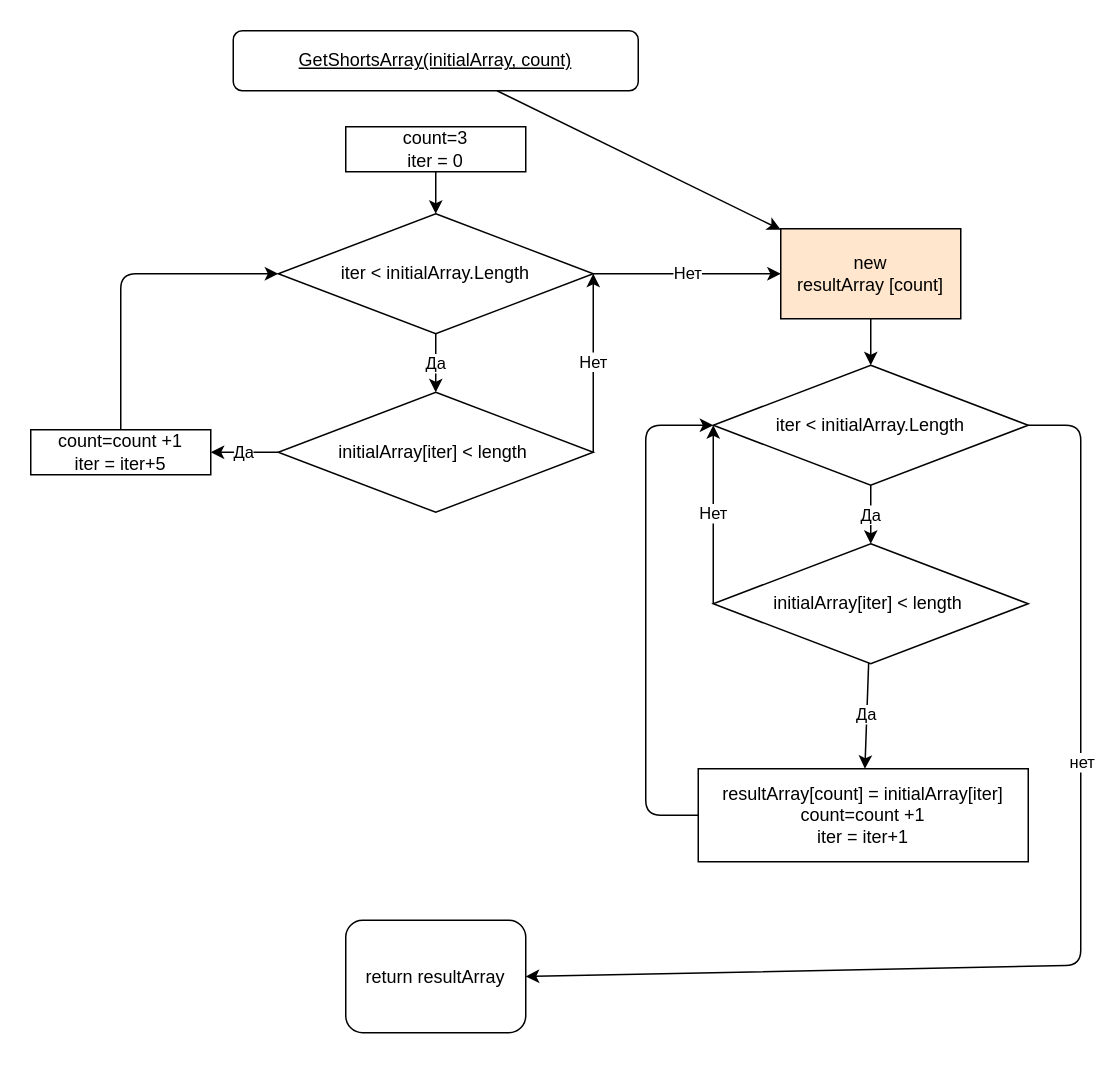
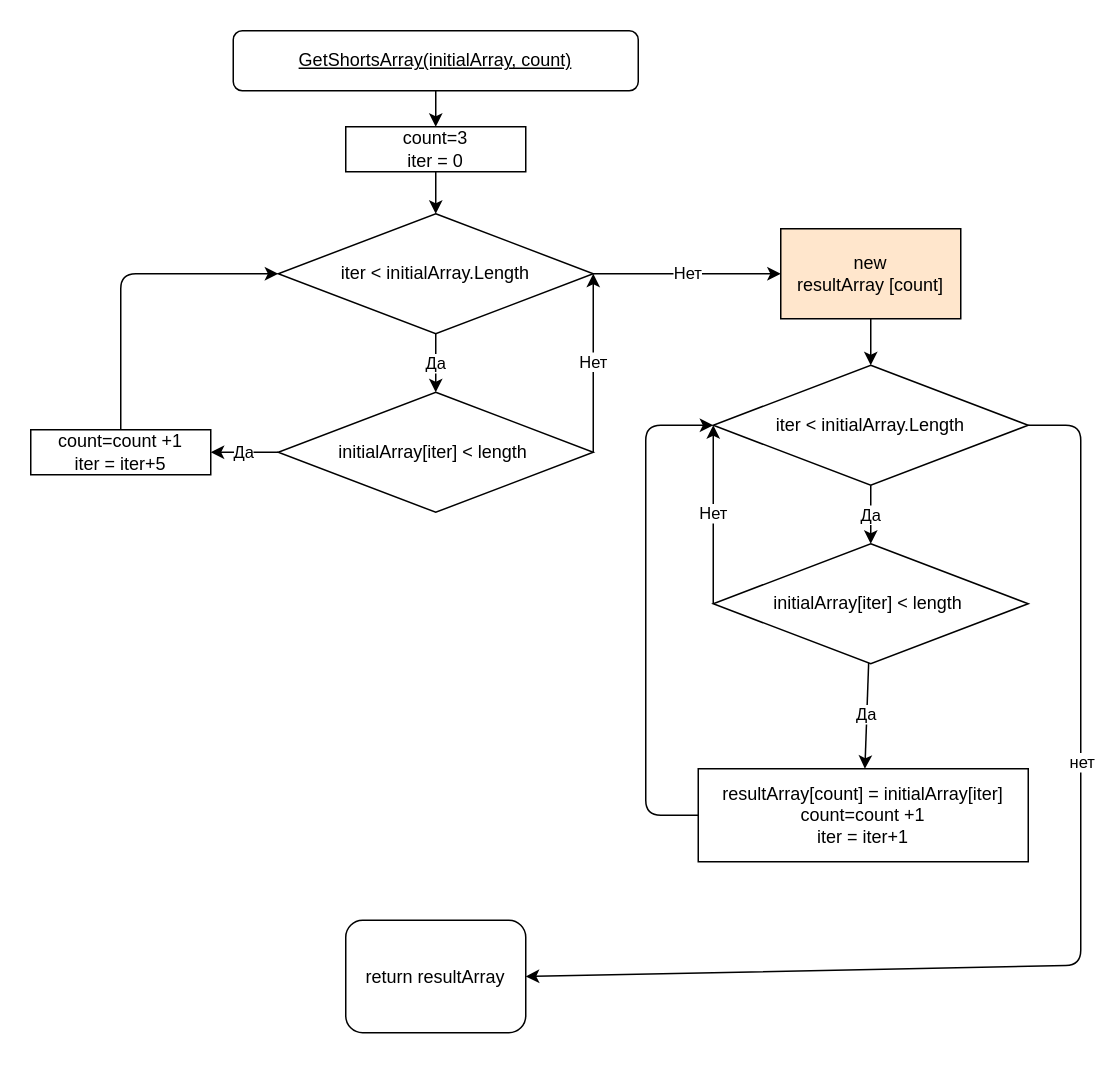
(635, 158) -> (436, 104)
